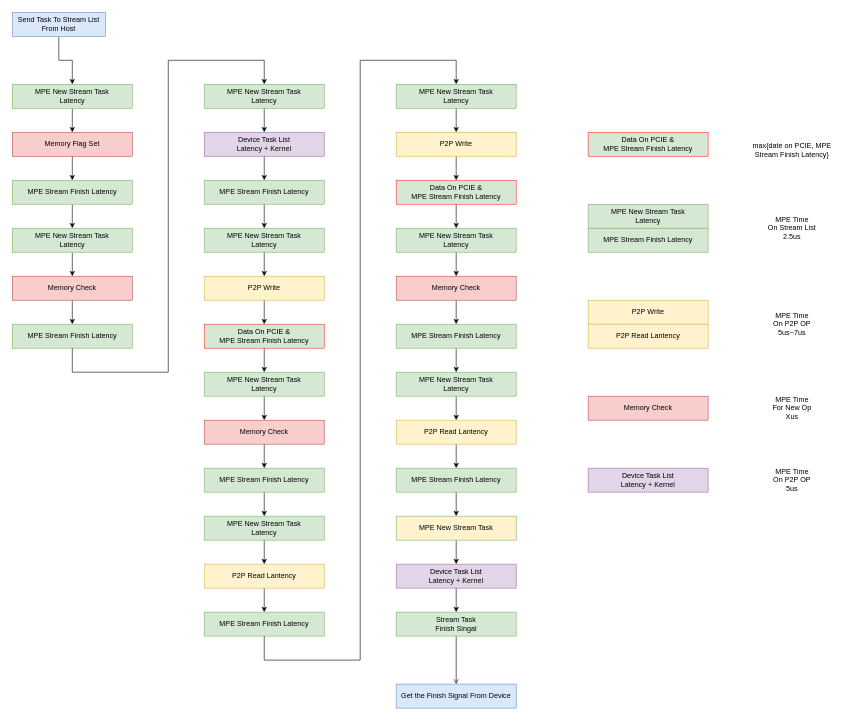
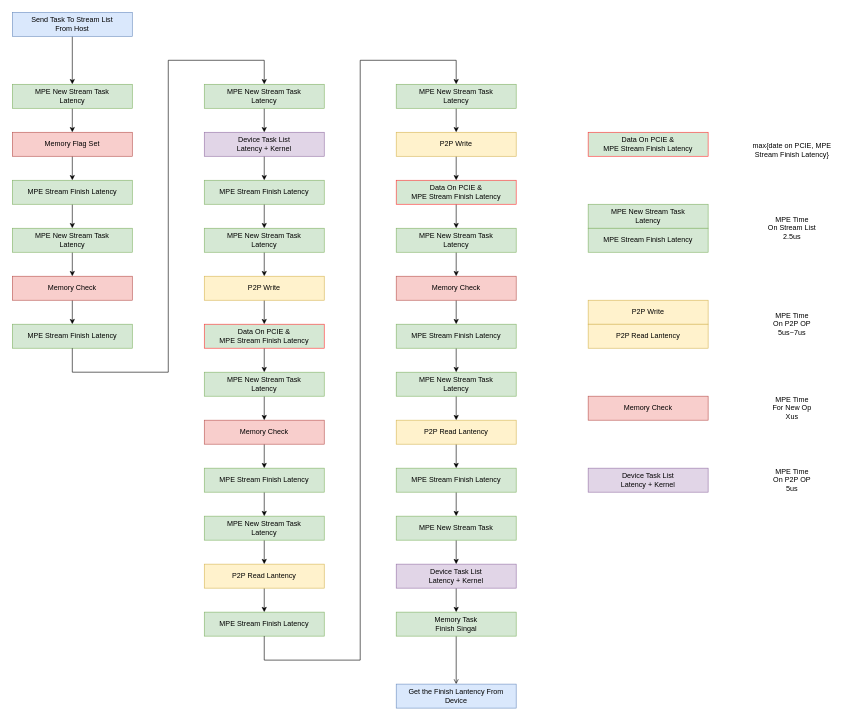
(59, 24) -> (72, 24)
(456, 528) -> (456, 528)
(456, 624) -> (456, 624)
(456, 696) -> (456, 696)
